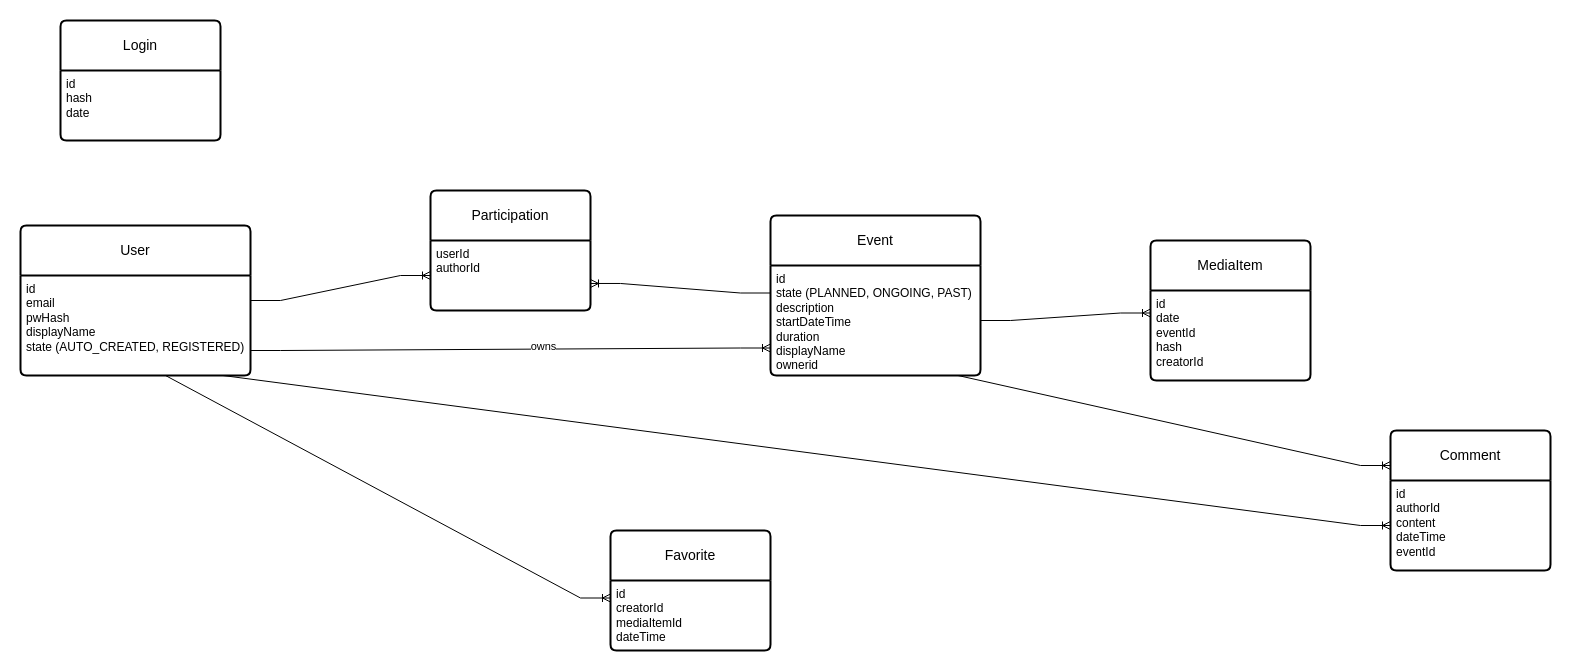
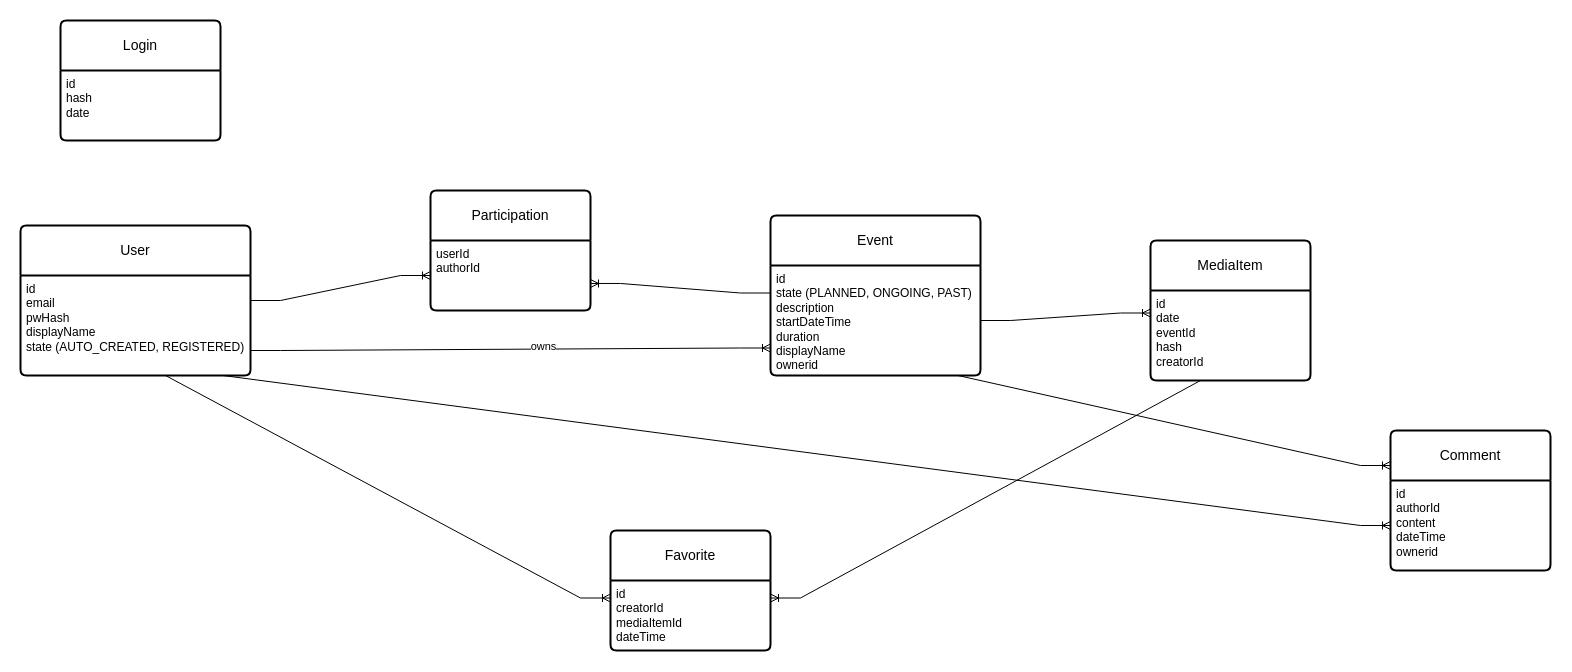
none -> (987, 497)
(1423, 524) -> (1423, 524)
